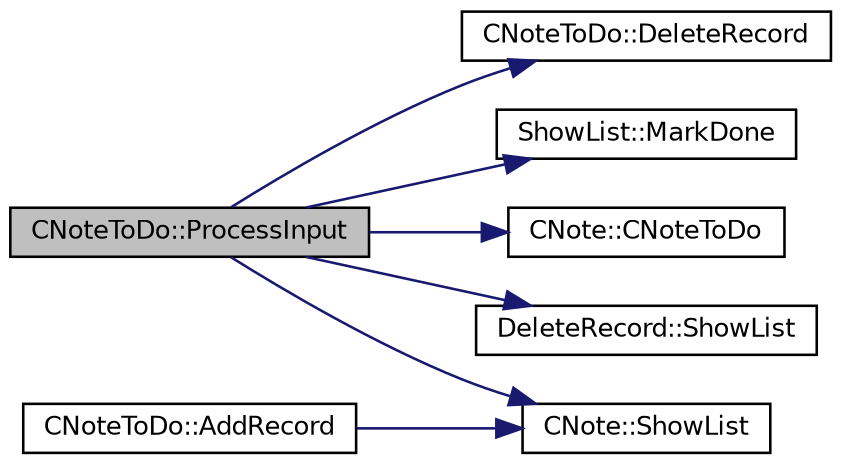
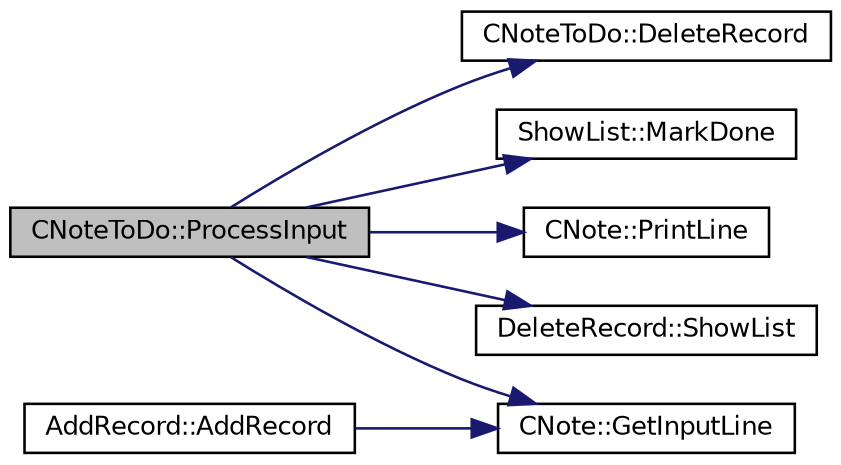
(646, 232) -> (646, 232)
(190, 428) -> (190, 428)
(646, 428) -> (646, 428)
